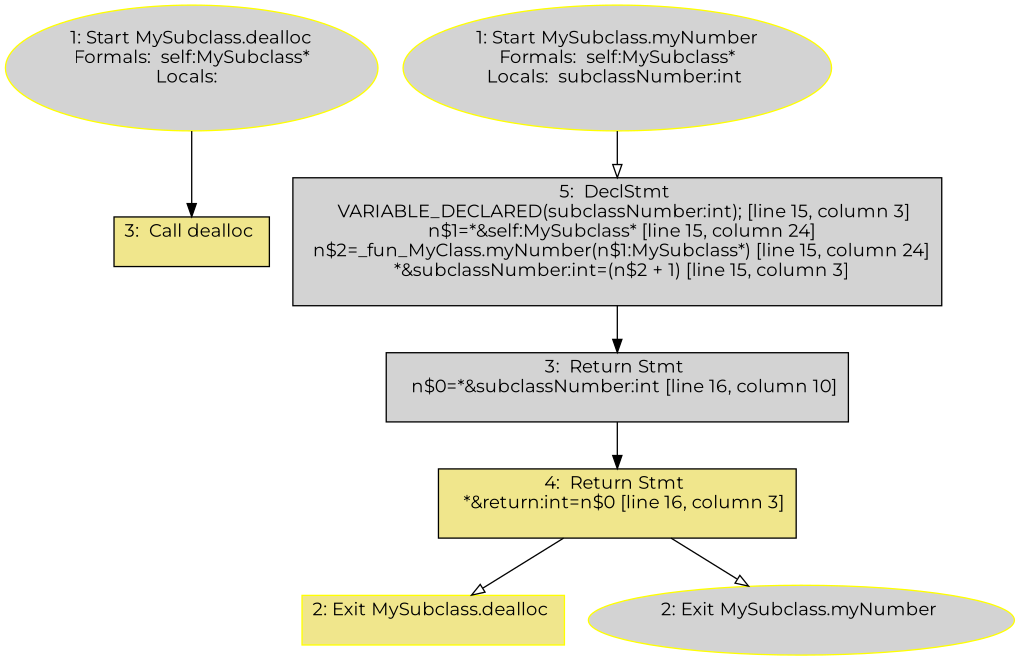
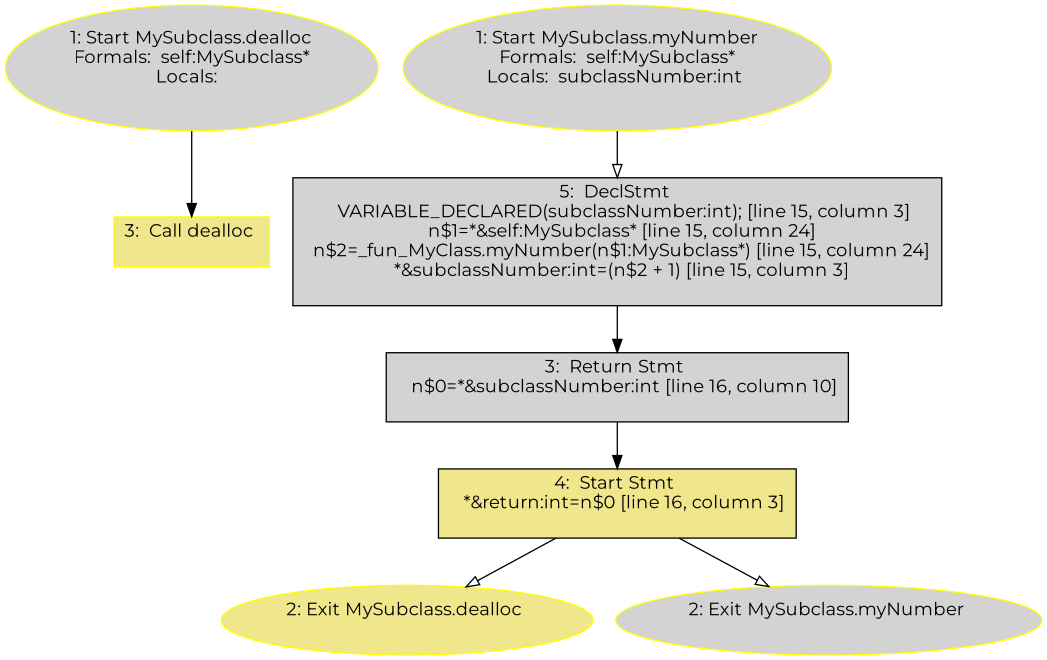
(192, 242) -> (192, 242)
(617, 504) -> (617, 504)
(433, 620) -> (407, 620)
